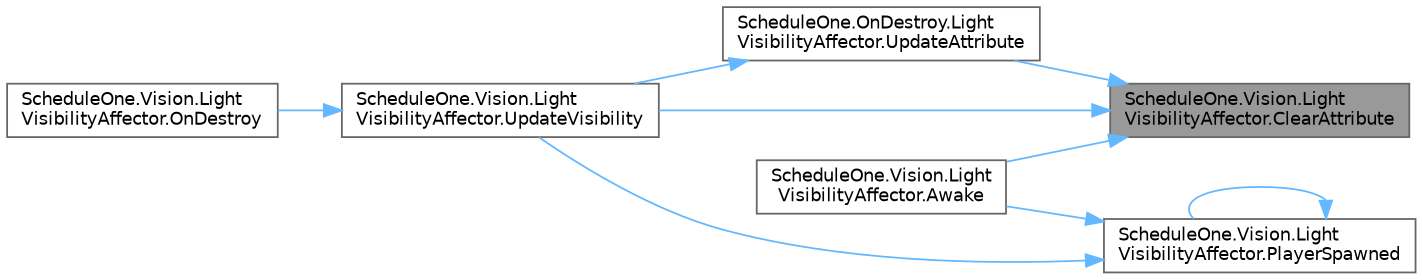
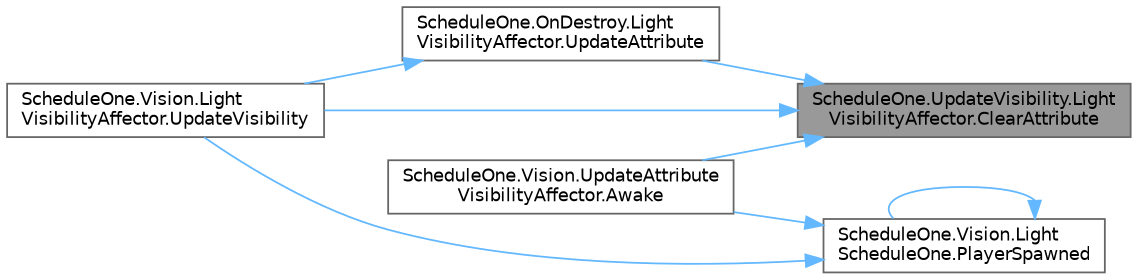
(142, 110) -> none
(1260, 110) -> (964, 110)
(881, 187) -> (561, 187)
(1260, 246) -> (964, 246)
